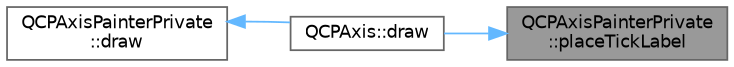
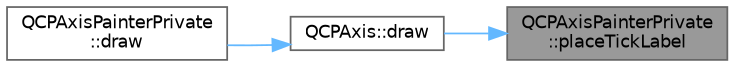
(268, 22) -> (250, 45)
